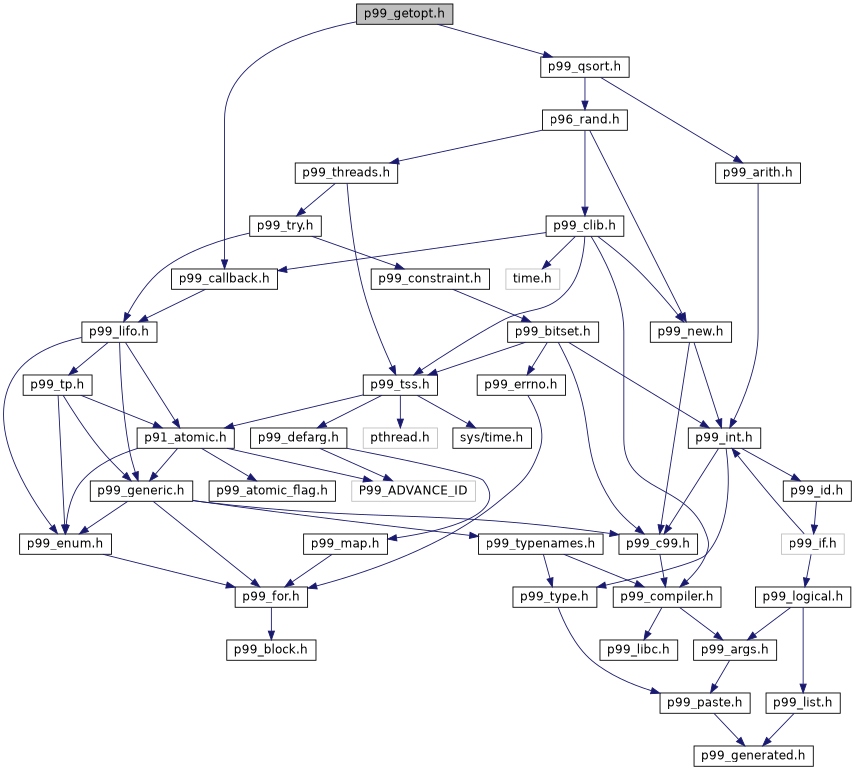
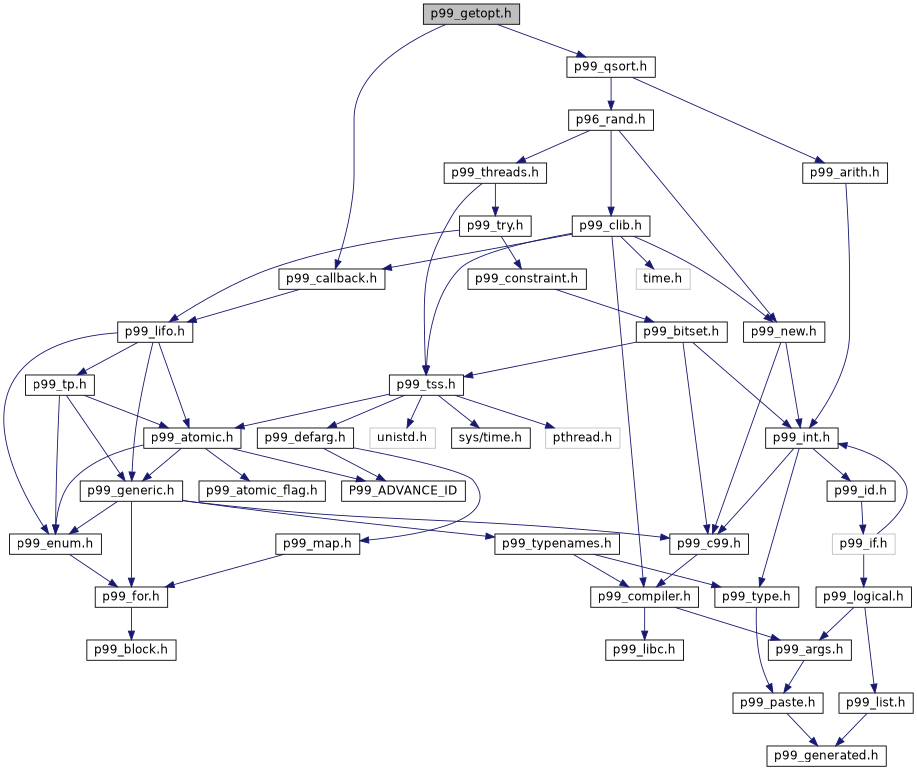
(521, 385) -> none
(186, 438) -> (192, 438)
none -> (403, 438)
(414, 491) -> (404, 491)
